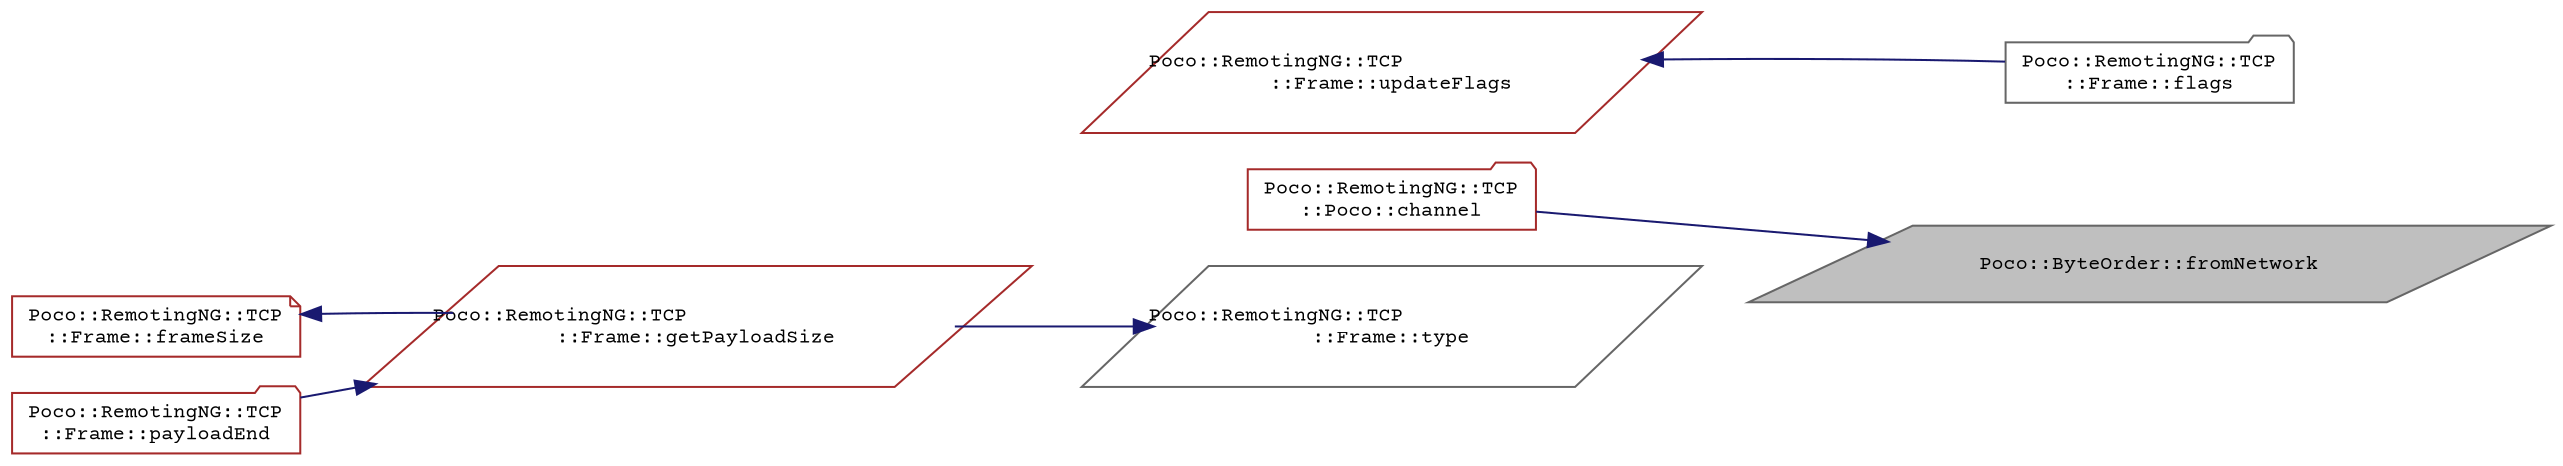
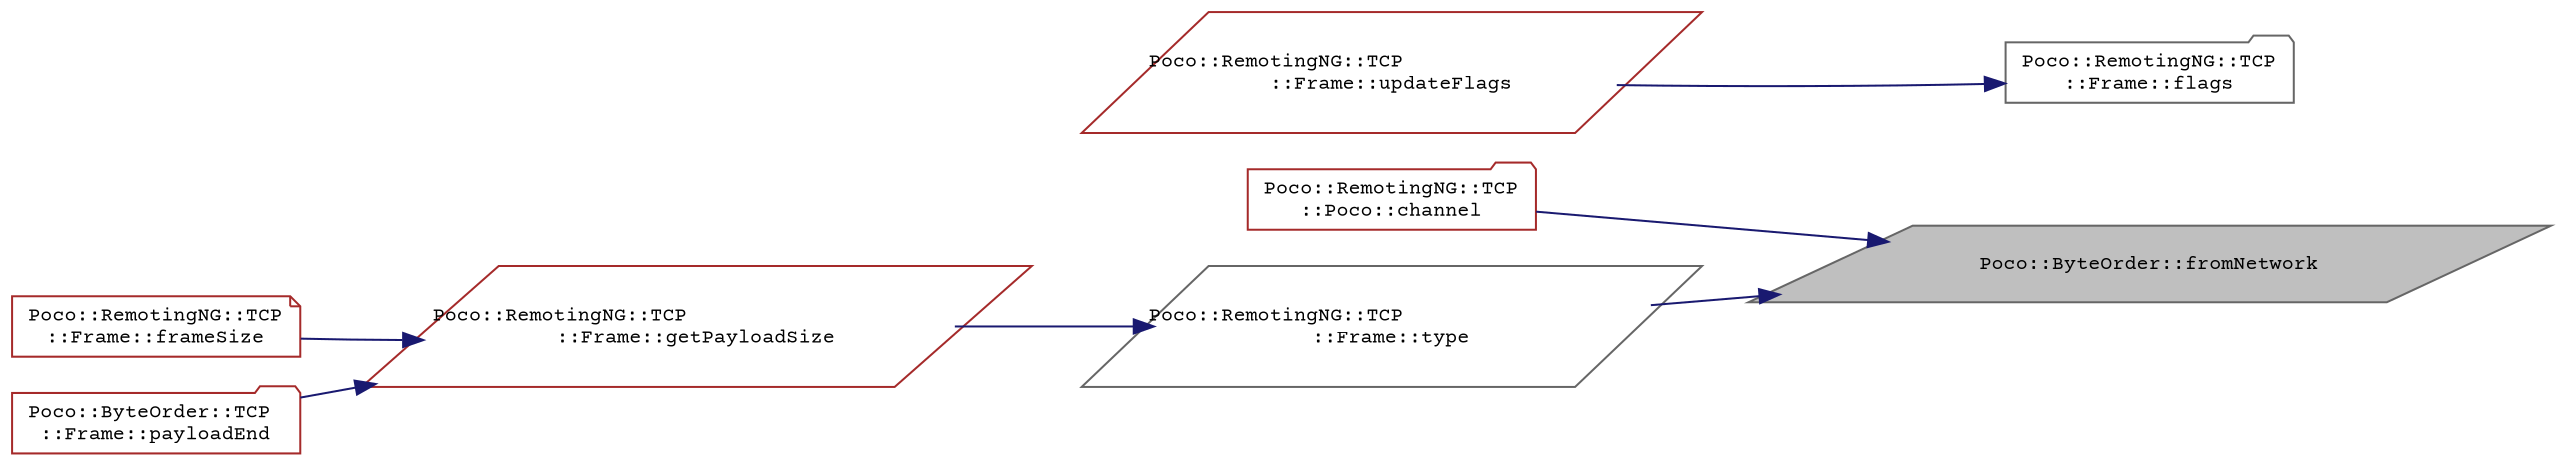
(1834, 59) -> (1801, 86)
none -> (1705, 301)
(387, 313) -> (352, 340)
(156, 423) -> (156, 423)
